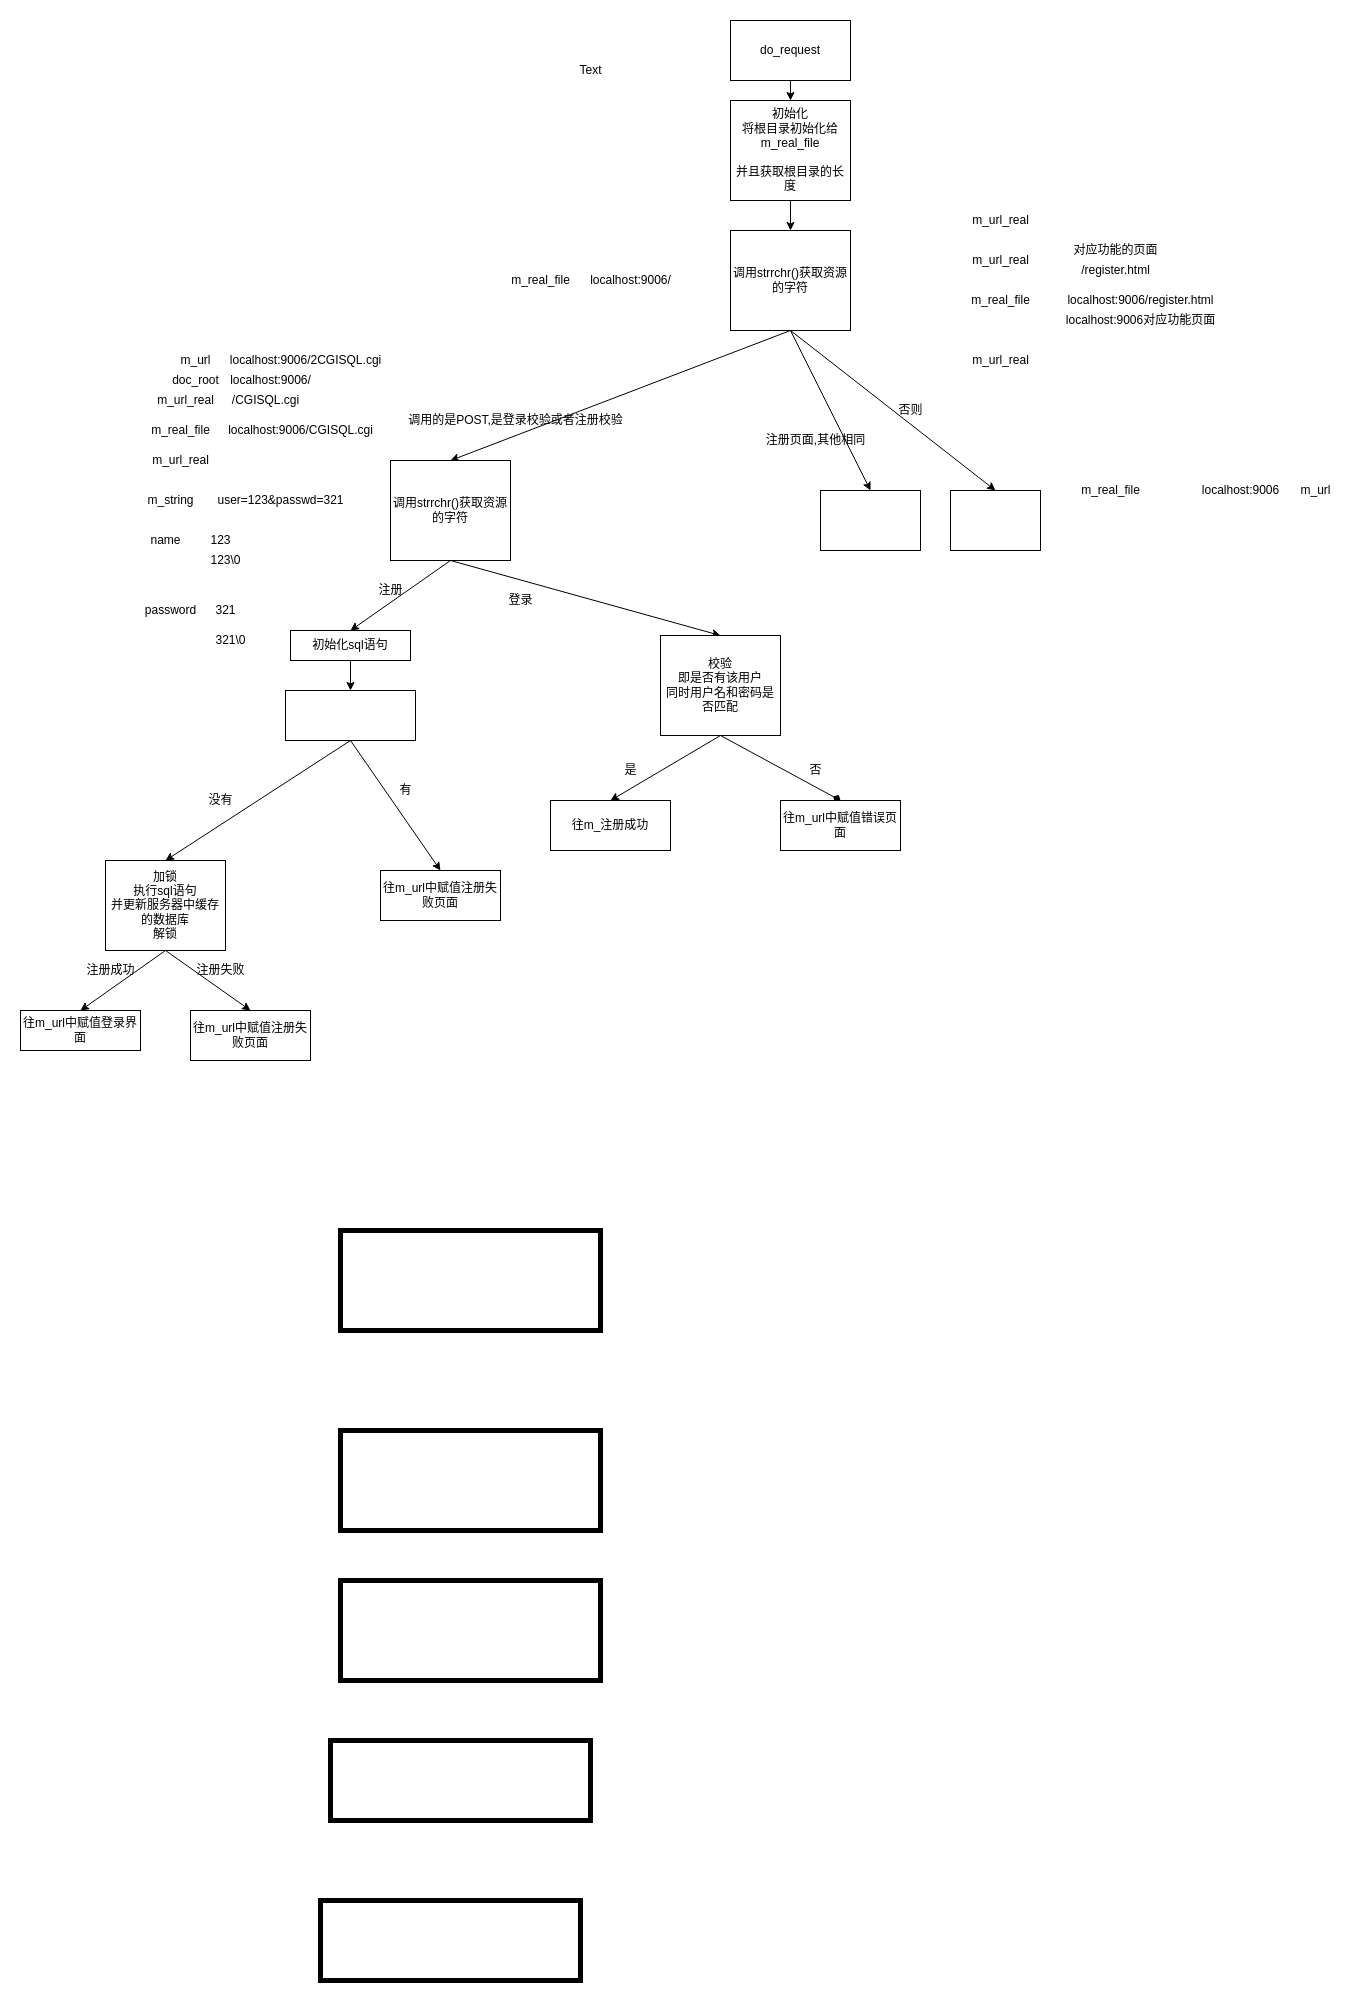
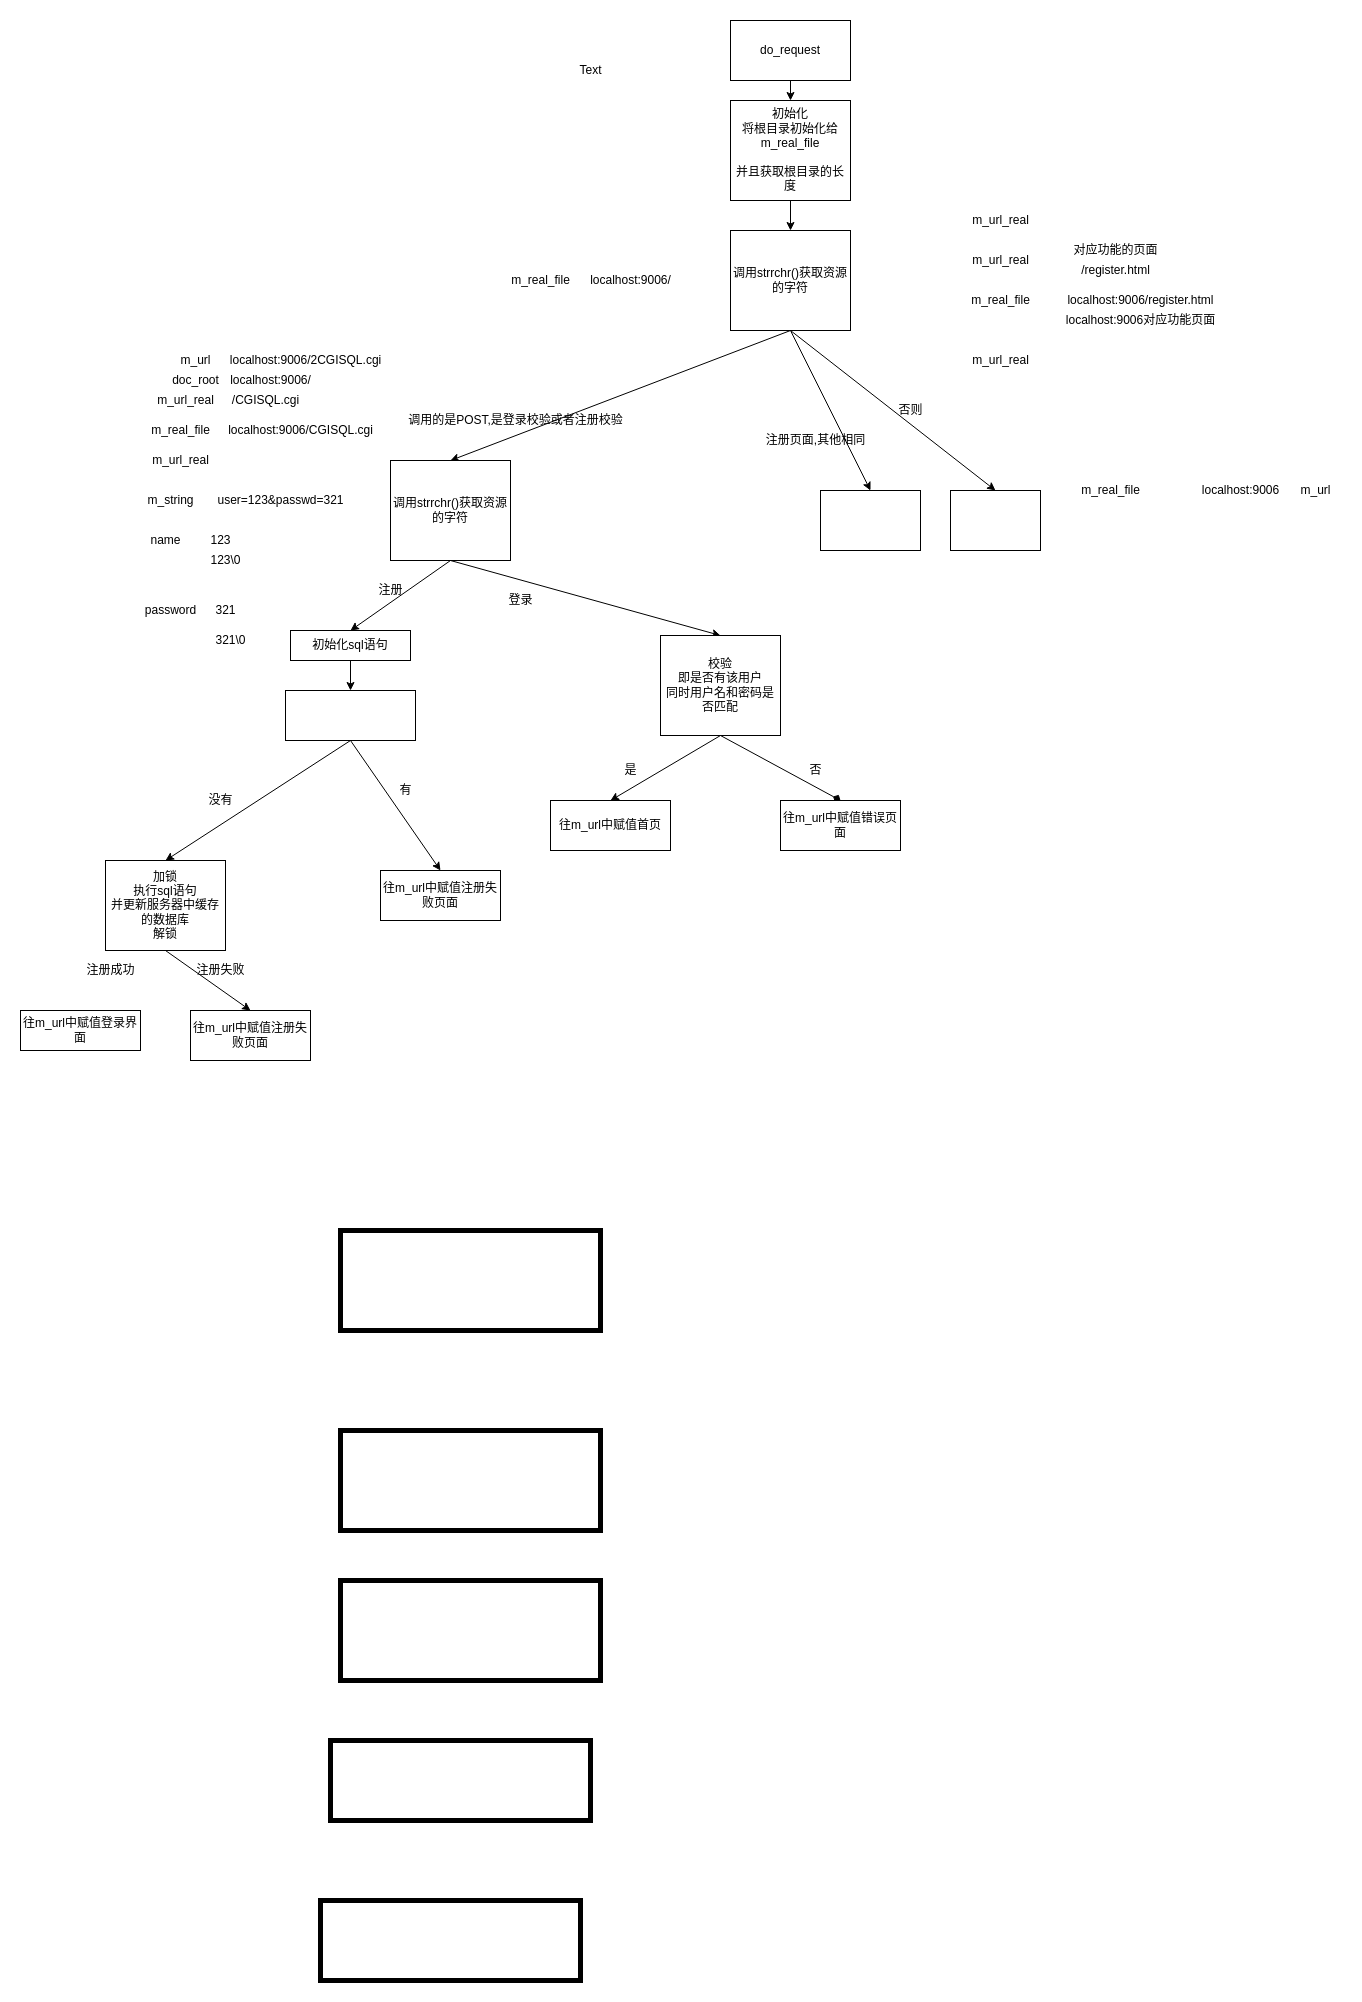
(611, 826) -> (611, 826)
(125, 979) -> none
